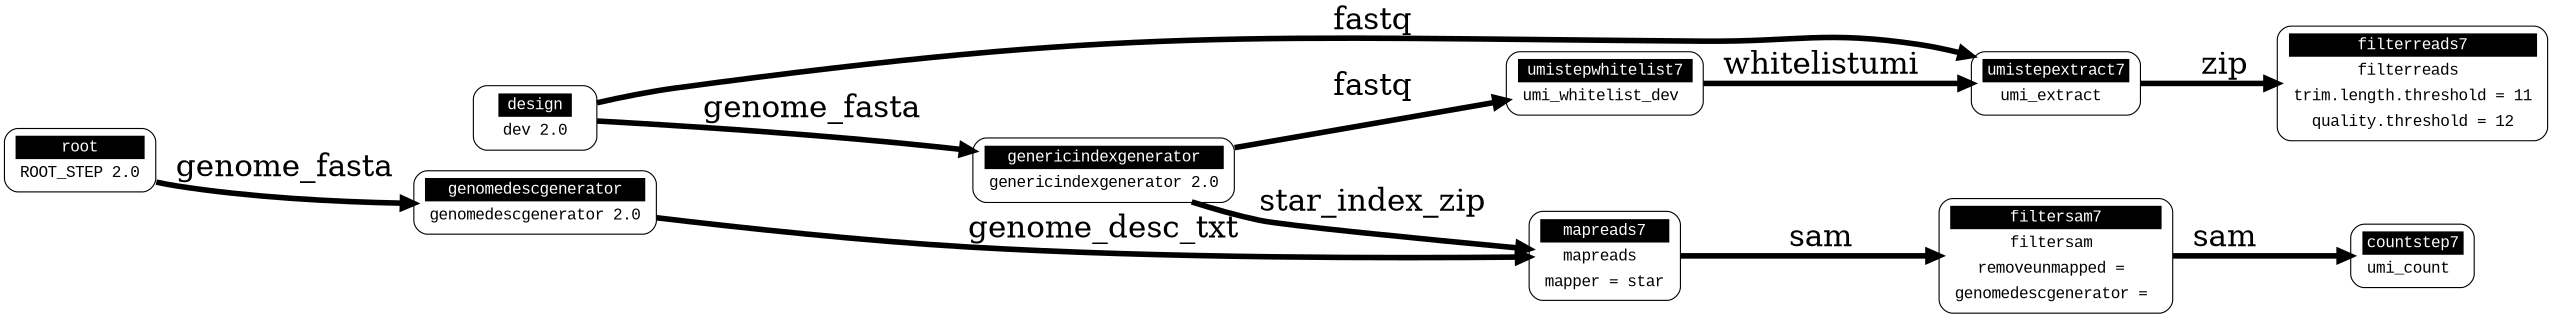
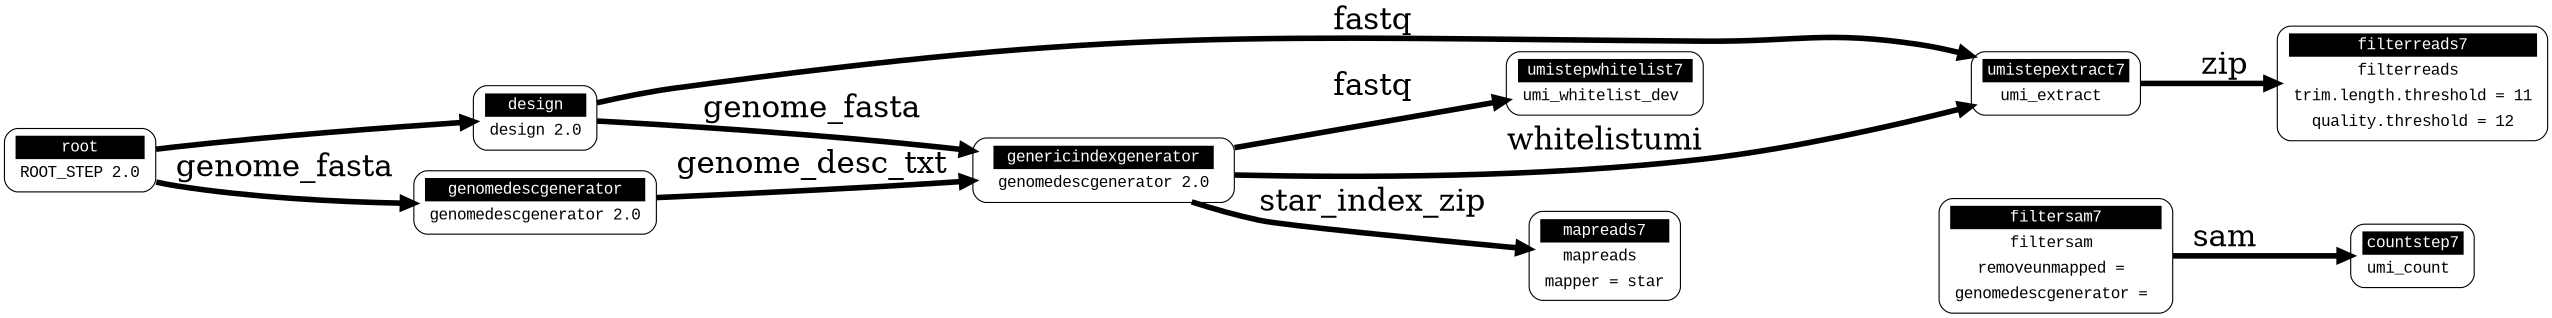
(1832, 83) -> (1600, 168)
(535, 130) -> (536, 130)
none -> (309, 134)
(1104, 182) -> (1104, 182)
(1086, 252) -> (809, 190)
(1804, 256) -> none
